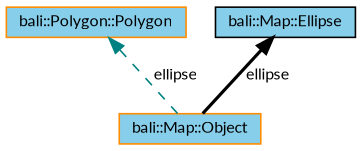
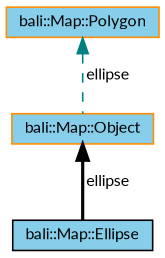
(96, 22) -> (83, 22)
(232, 82) -> (83, 190)
